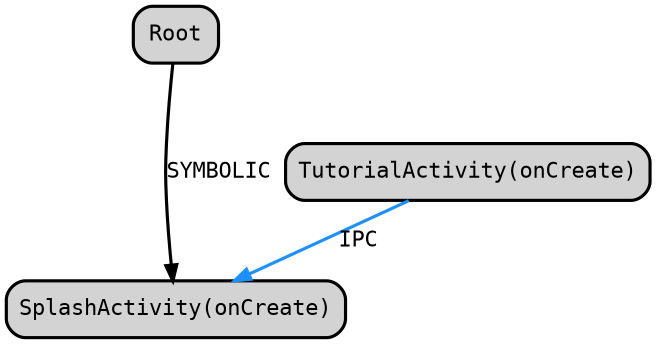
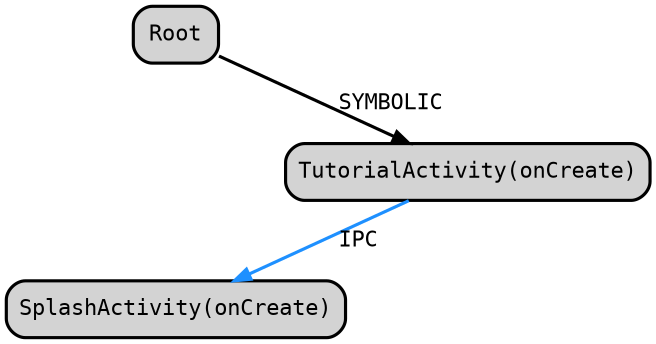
(166, 164) -> (307, 96)
